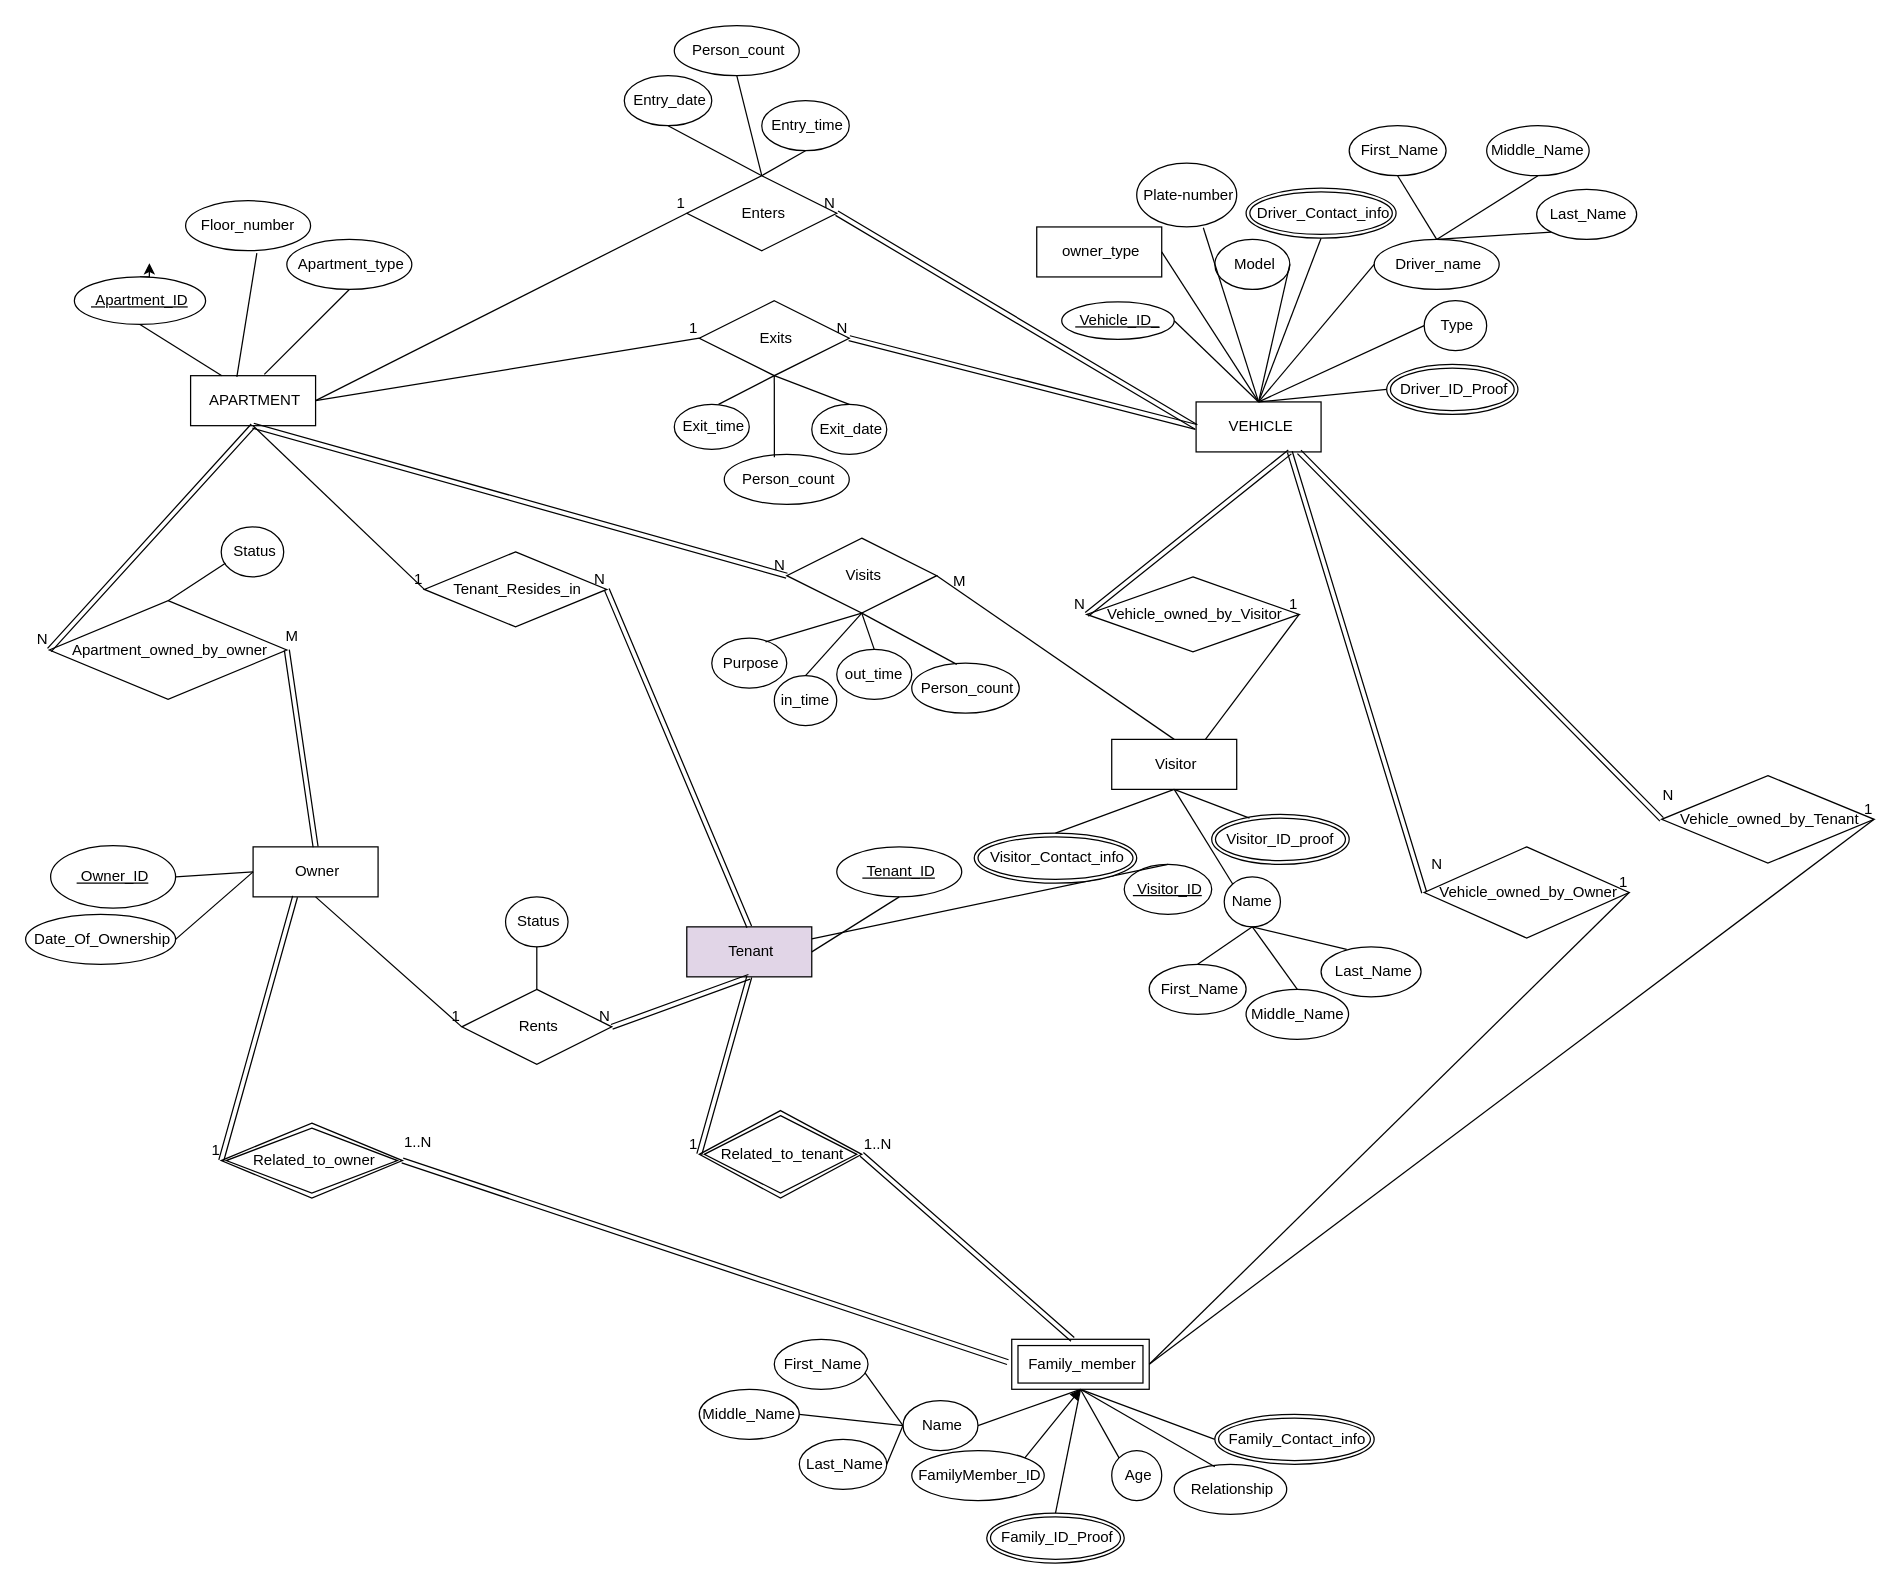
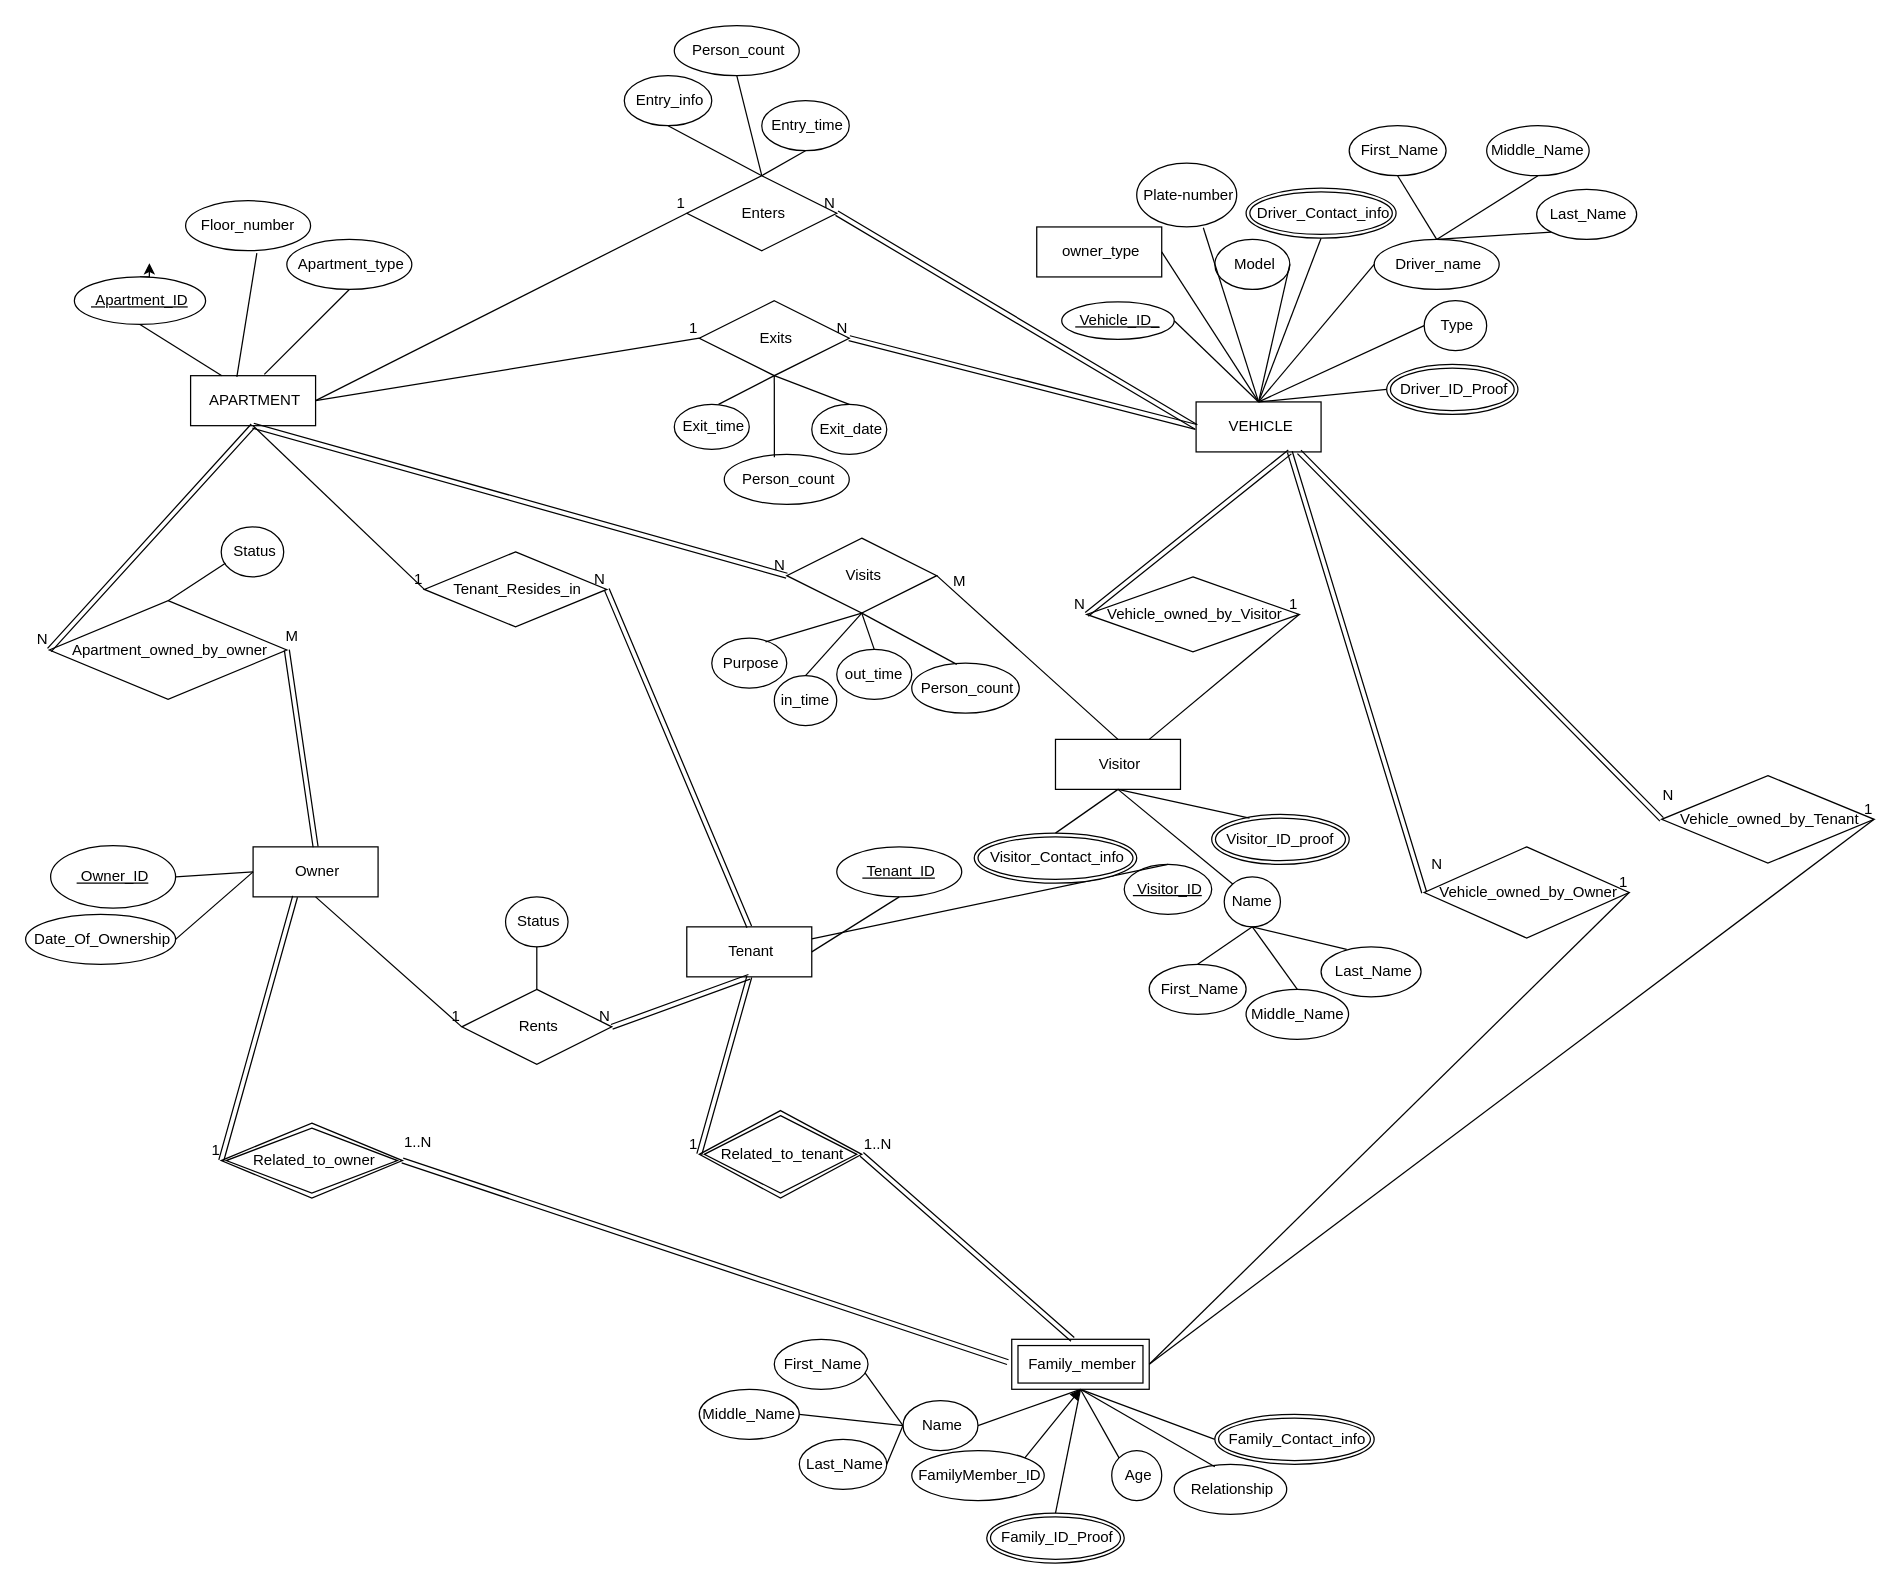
(668, 101) -> (668, 101)
(1174, 764) -> (1118, 764)
(749, 952) -> (749, 952)
